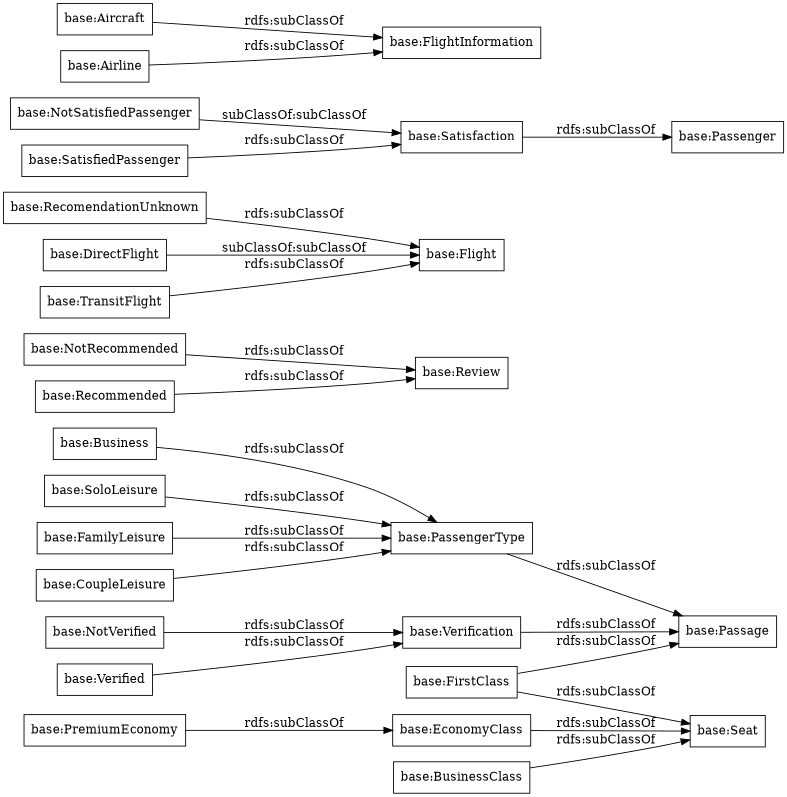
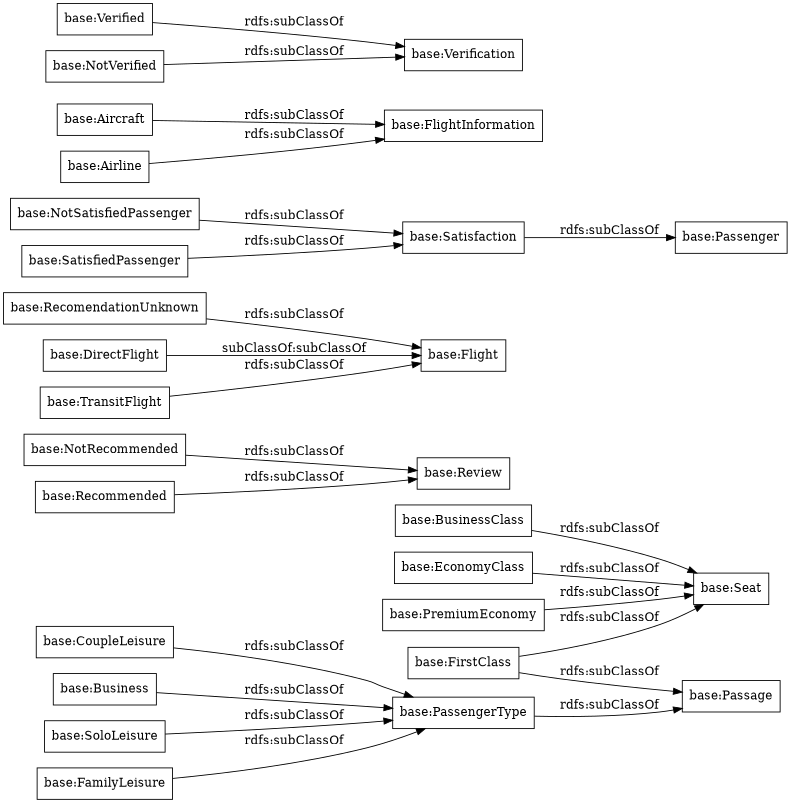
(294, 116) -> (294, 216)
(595, 632) -> none
(285, 730) -> (615, 604)
